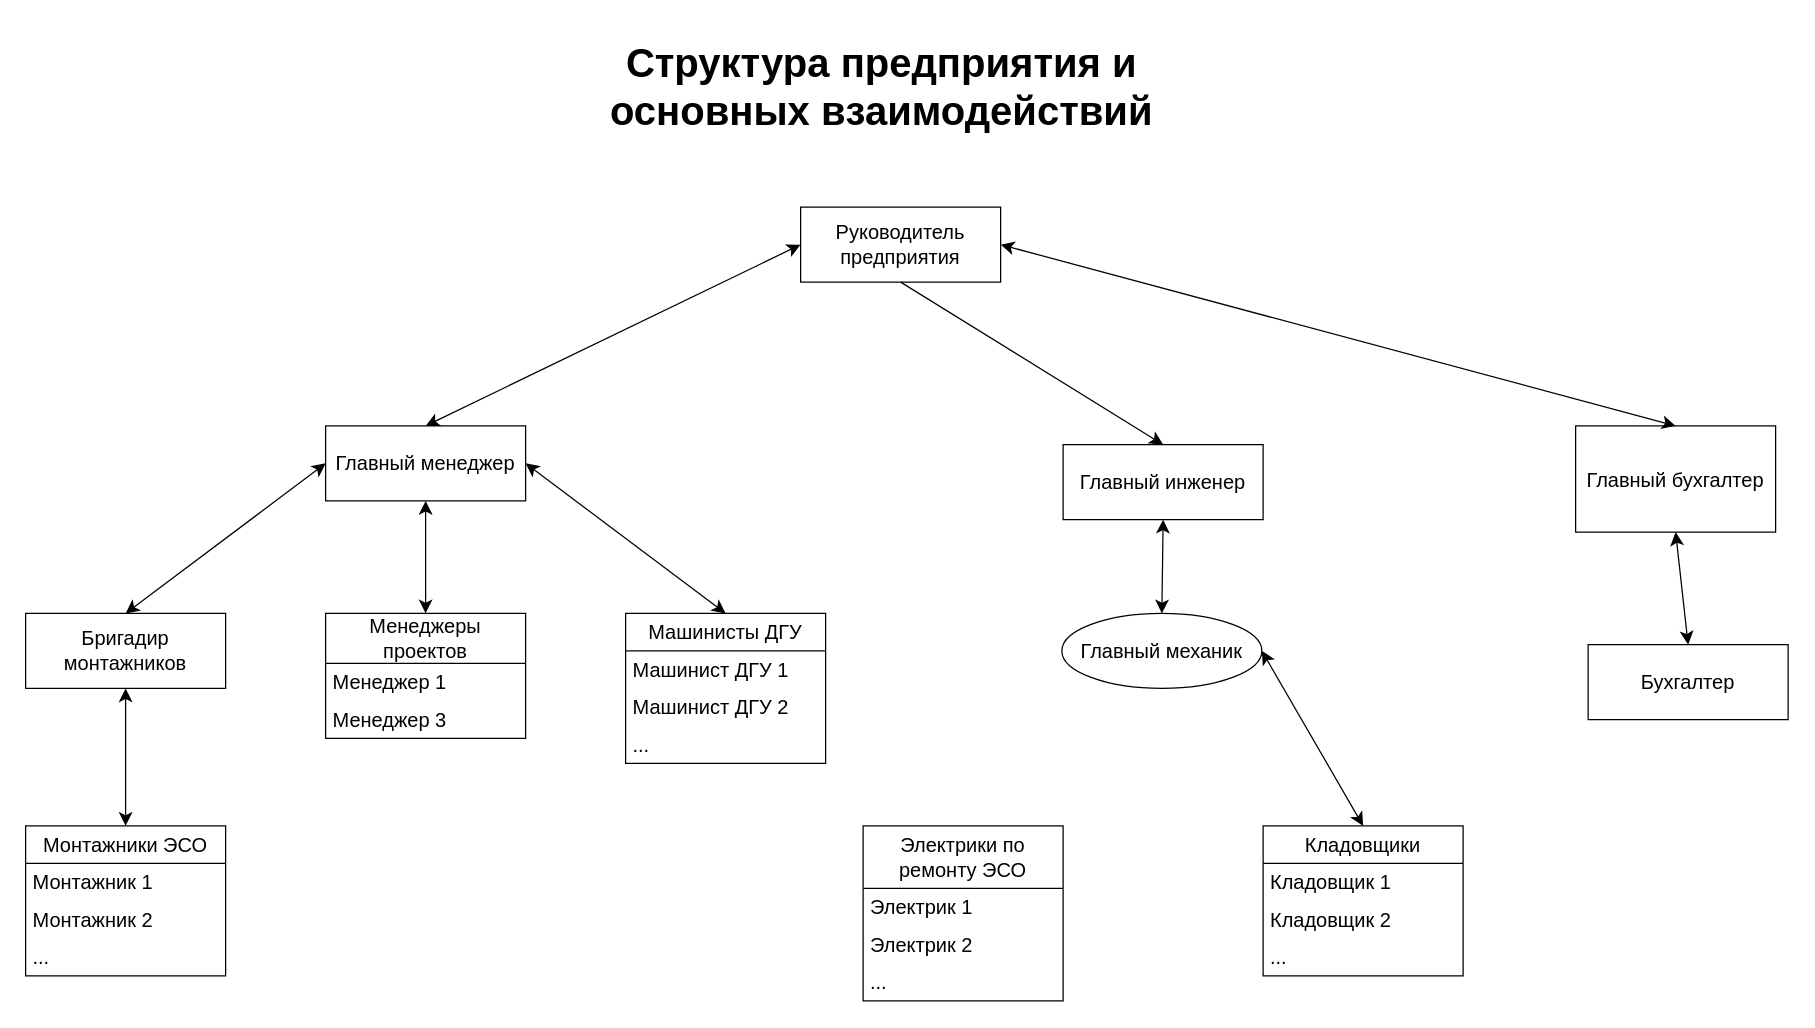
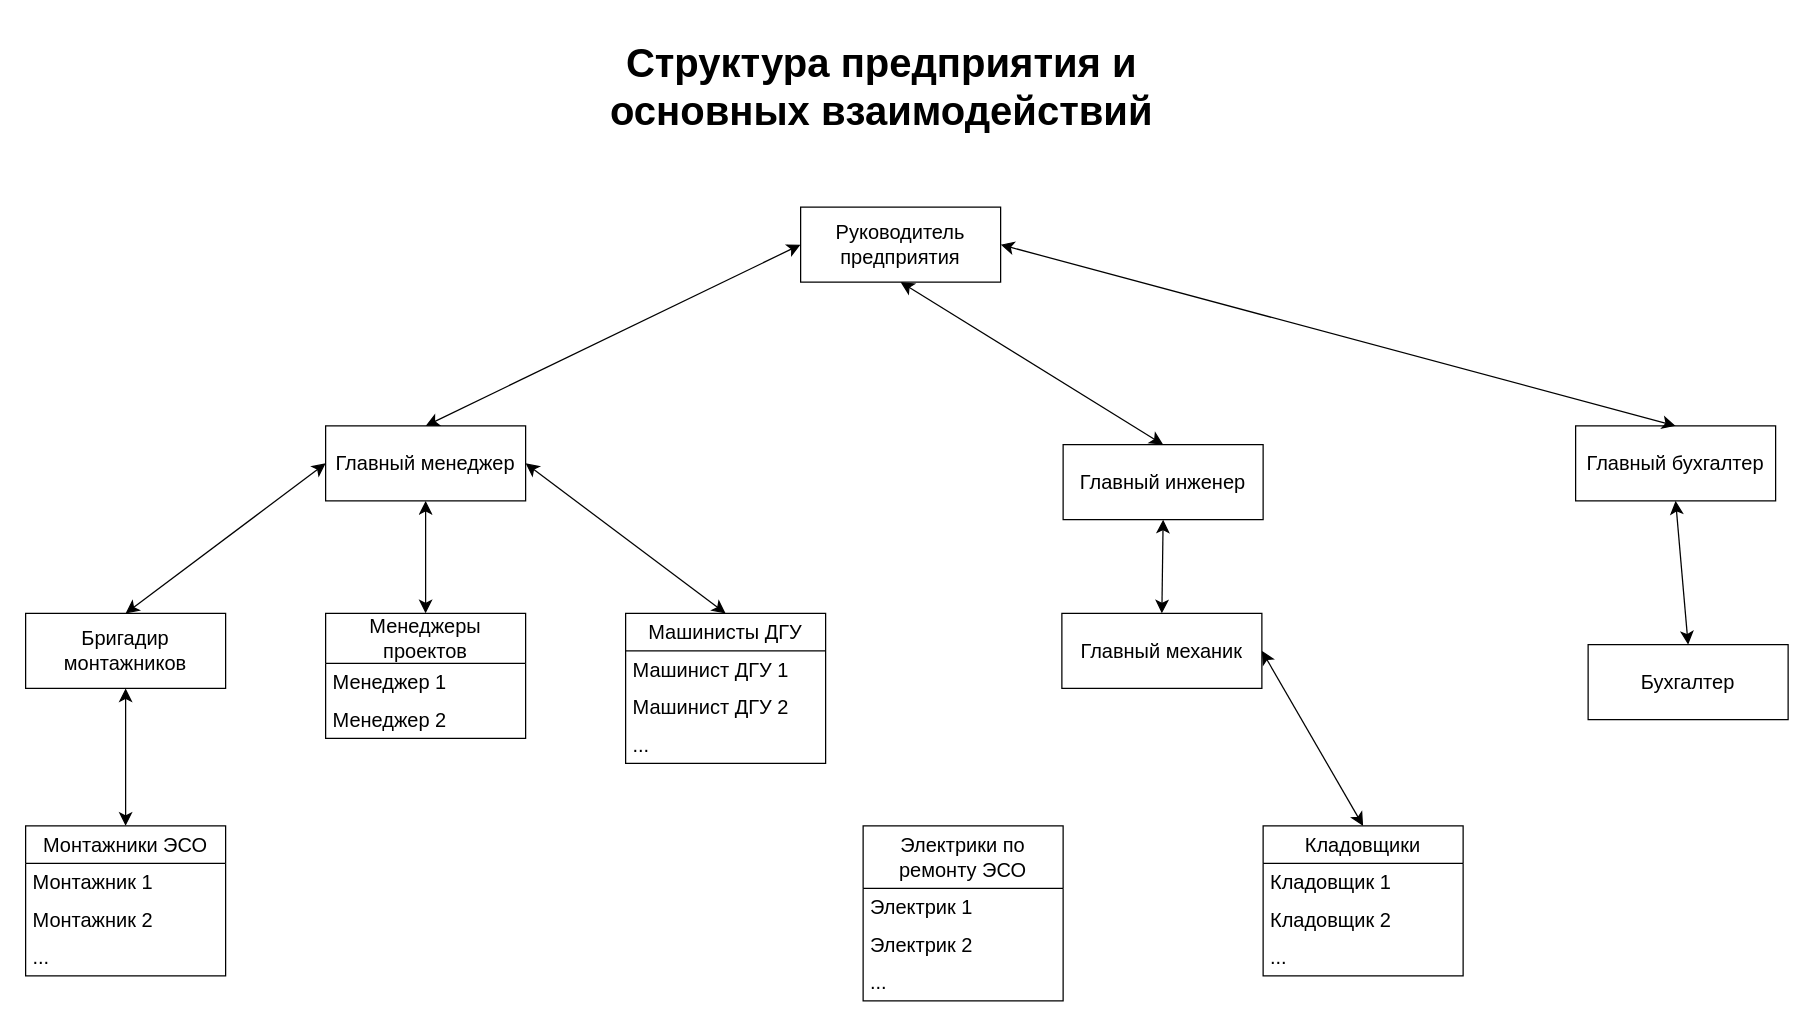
(906, 285) -> (910, 288)
(1676, 479) -> (1676, 463)
(1162, 651) -> (1162, 651)
(387, 719) -> (387, 719)
